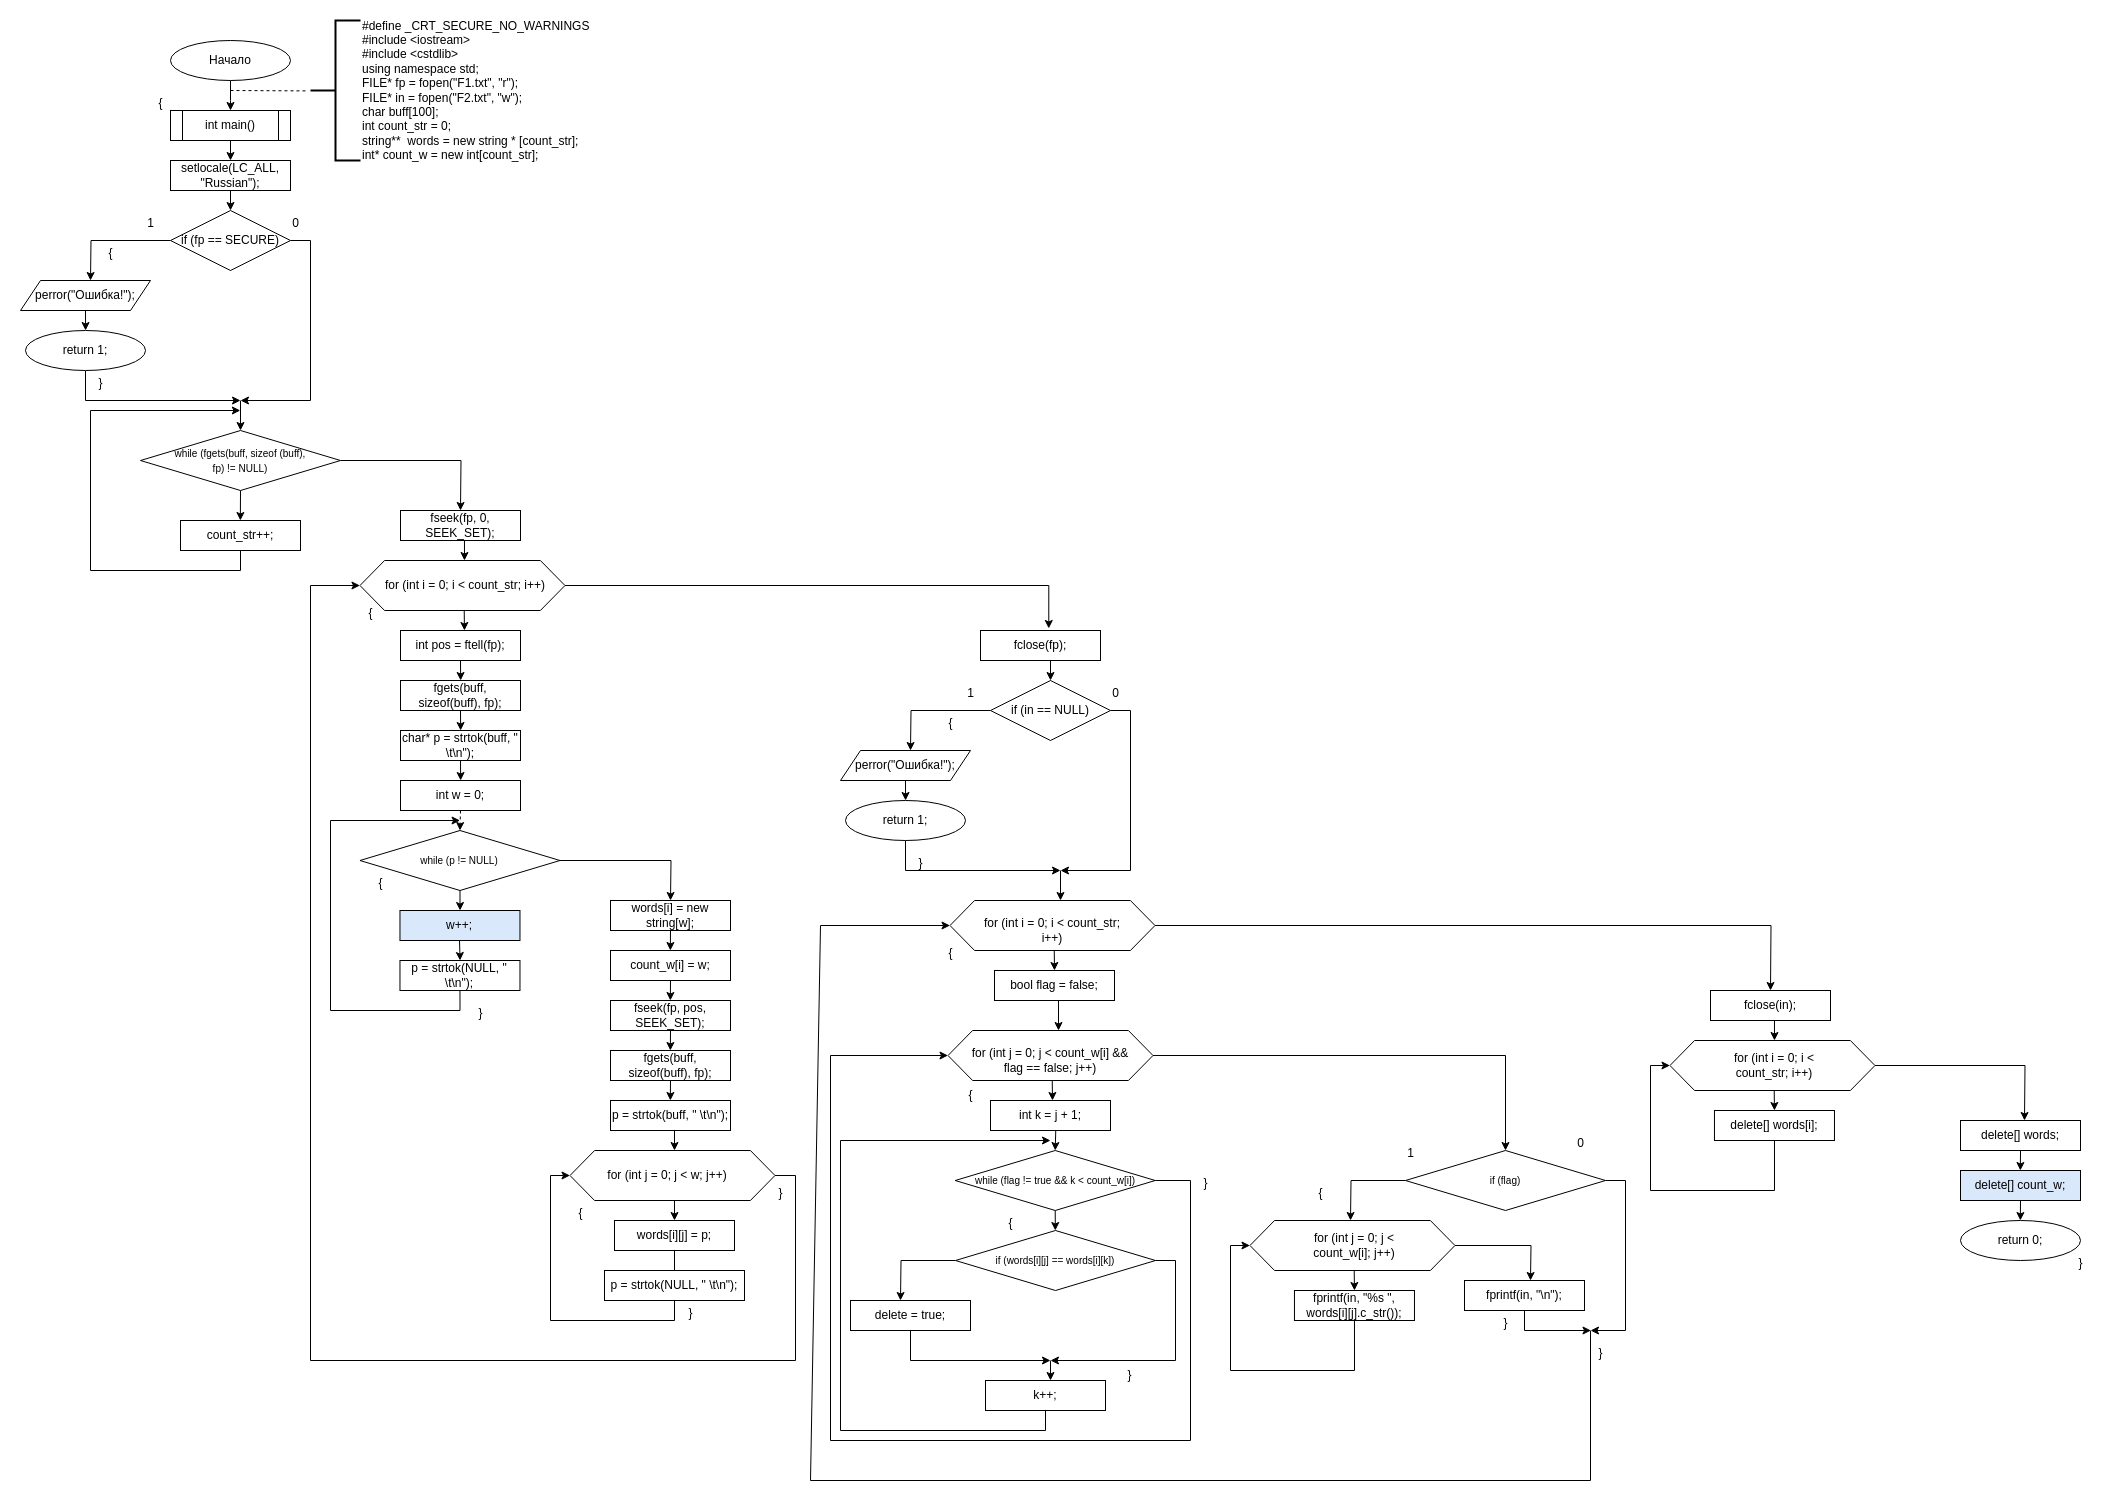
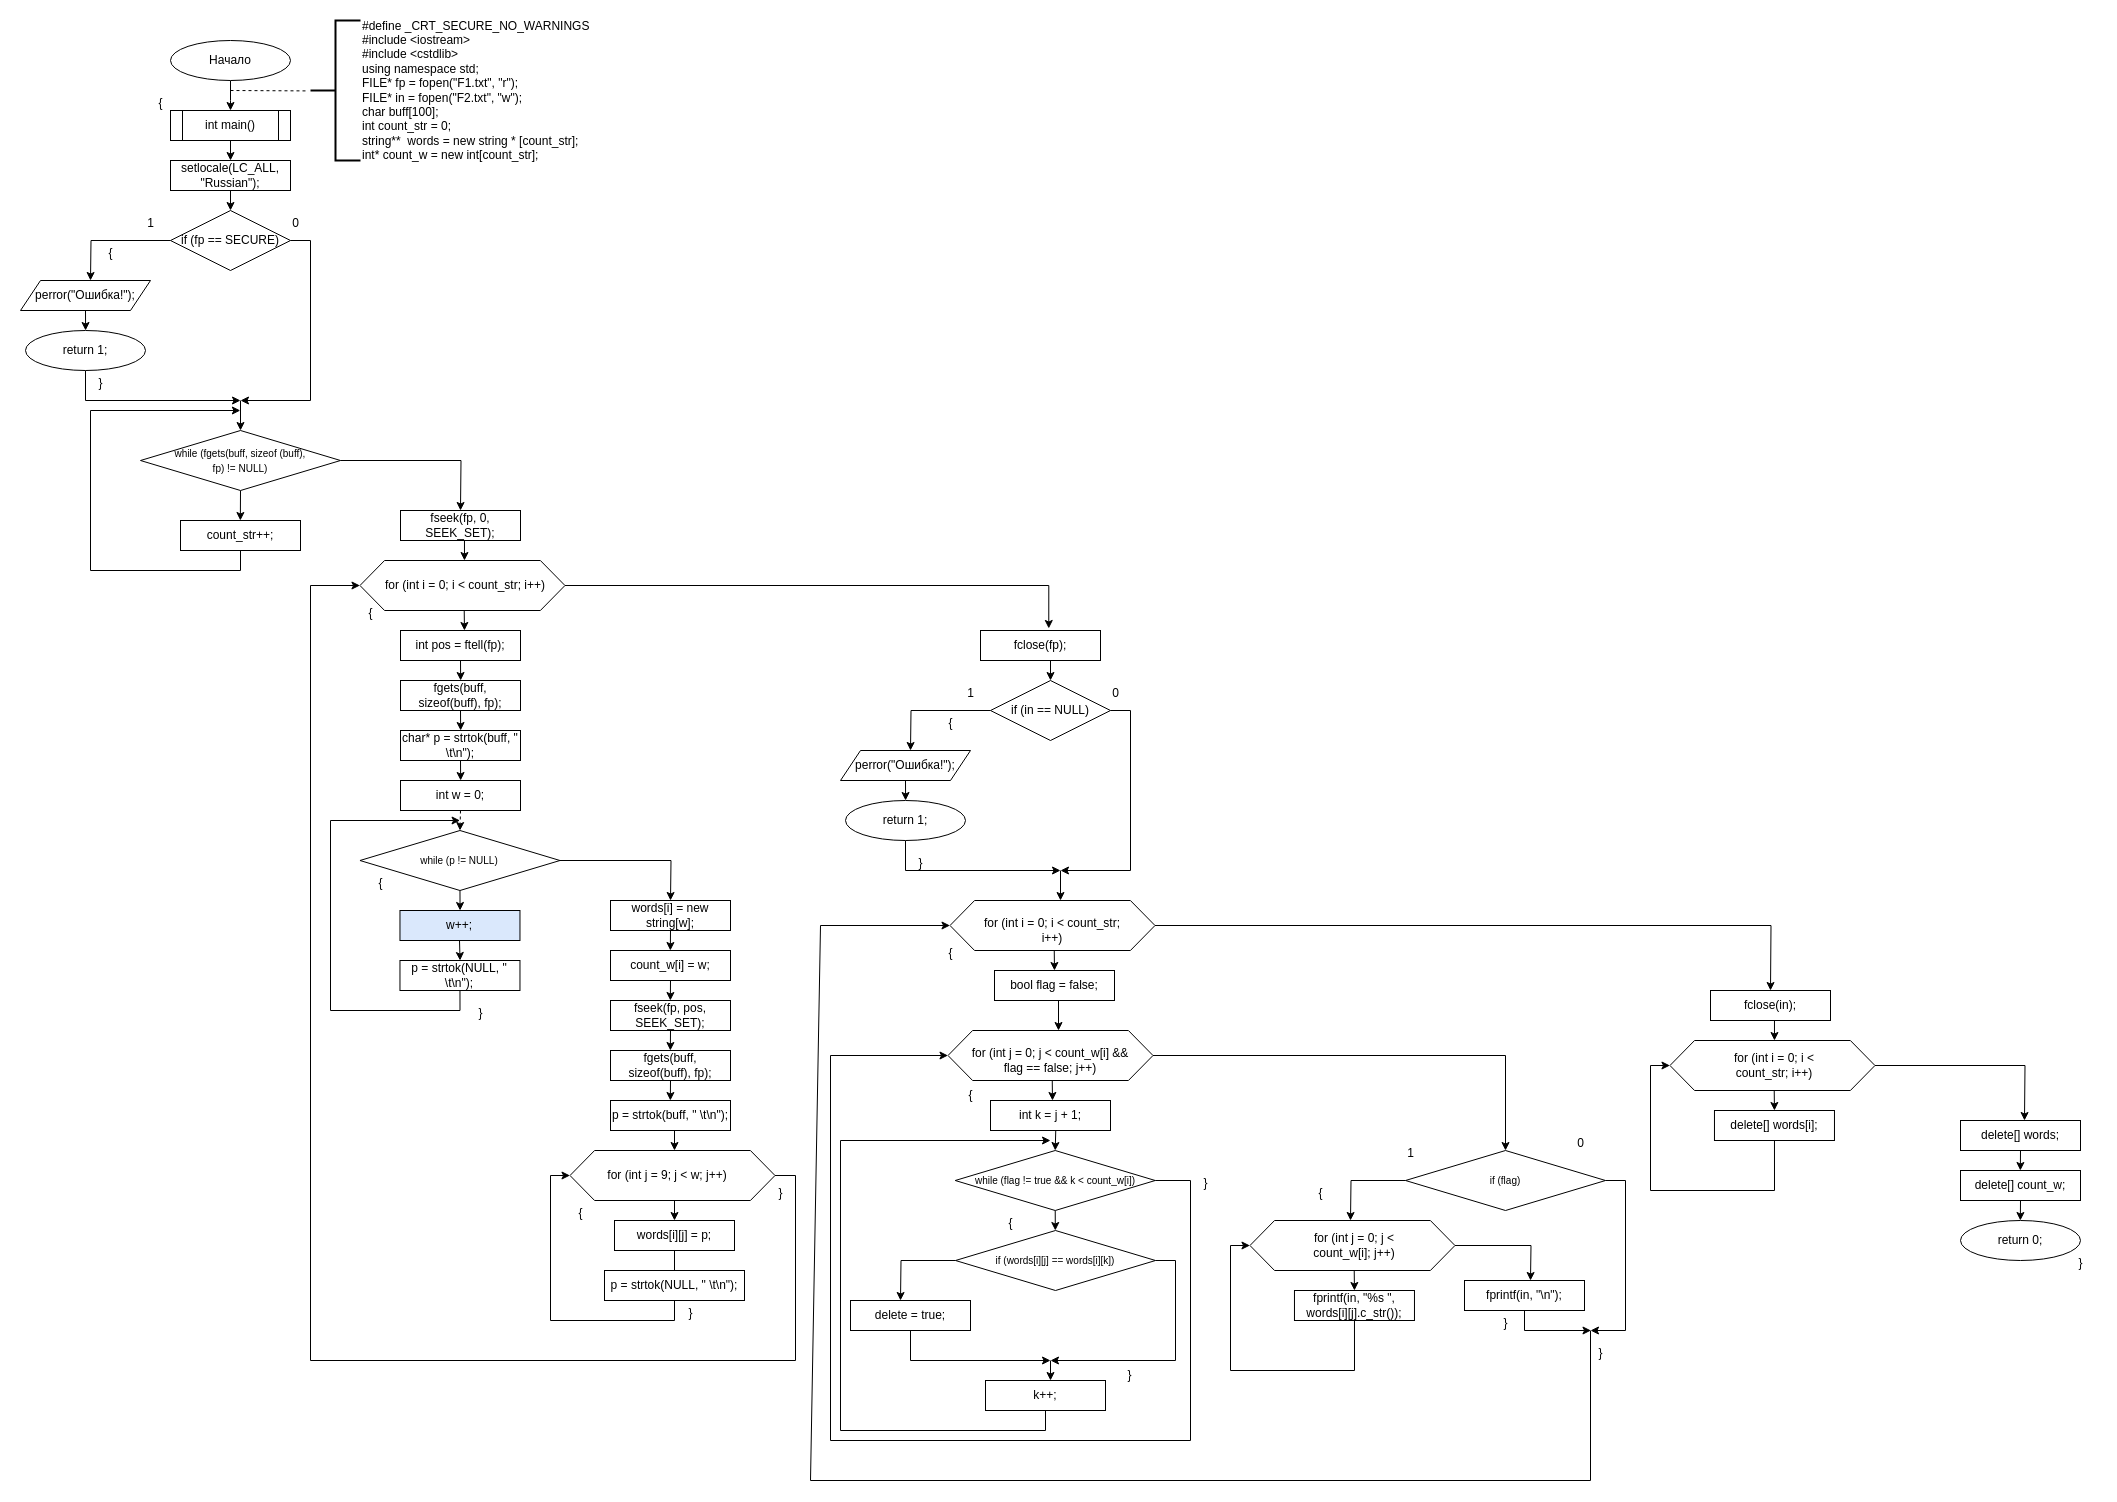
(668, 1176) -> (668, 1176)
(2021, 1186) -> (2021, 1186)
